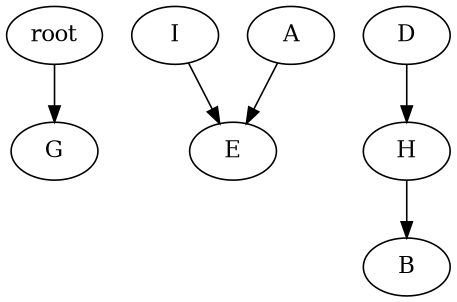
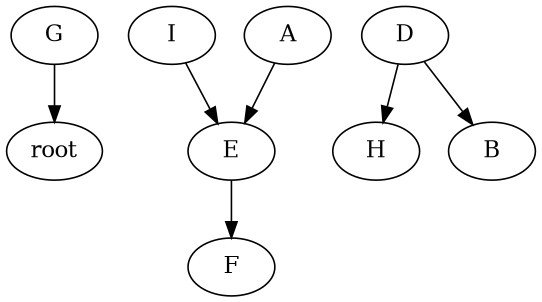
(55, 85) -> (55, 85)
(407, 201) -> (444, 87)
none -> (231, 267)
